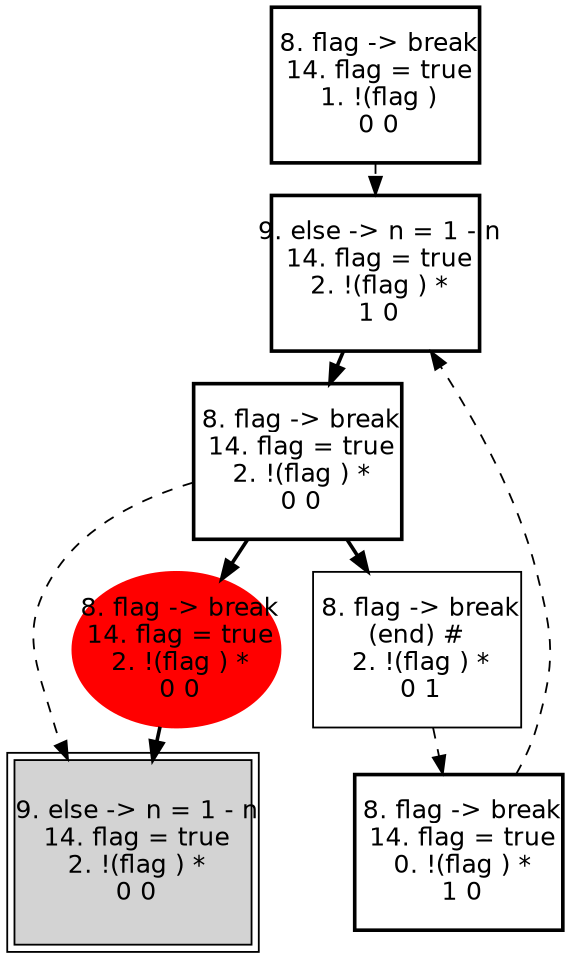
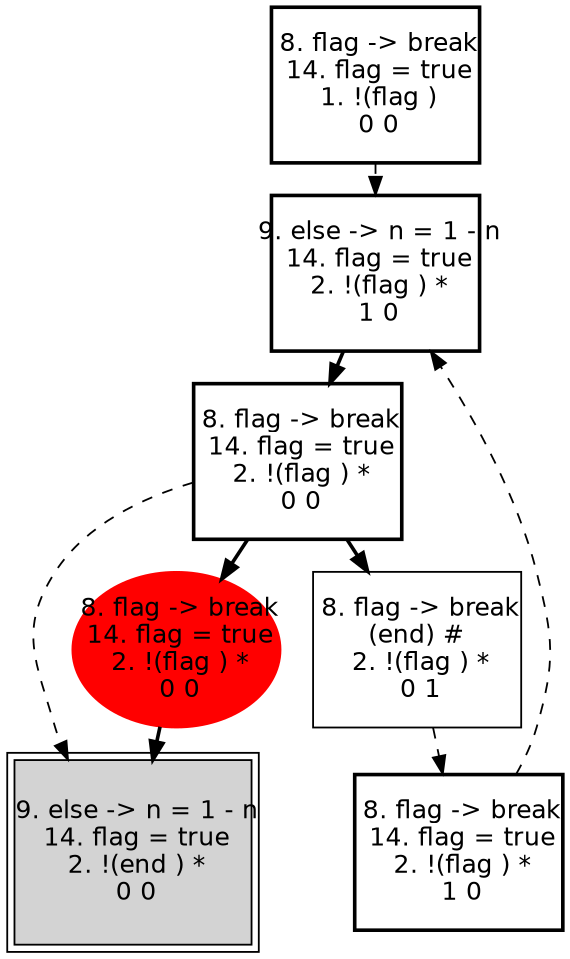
(133, 852) -> (133, 852)
(459, 852) -> (459, 852)
